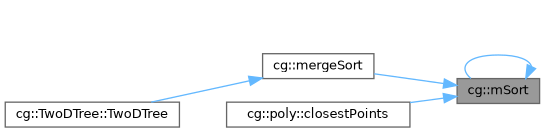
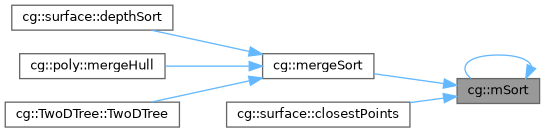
none -> (92, 18)
none -> (92, 66)
(318, 115) -> (318, 115)
